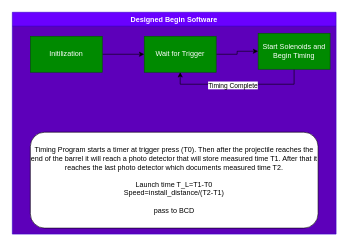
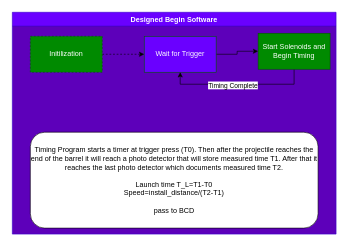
(66, 54) -> (66, 54)
(120, 54) -> (120, 54)
(180, 54) -> (180, 54)
